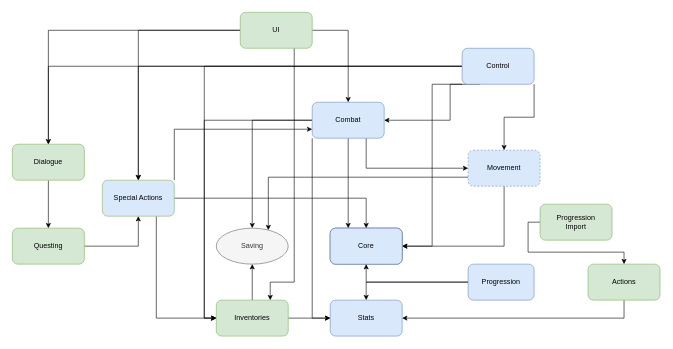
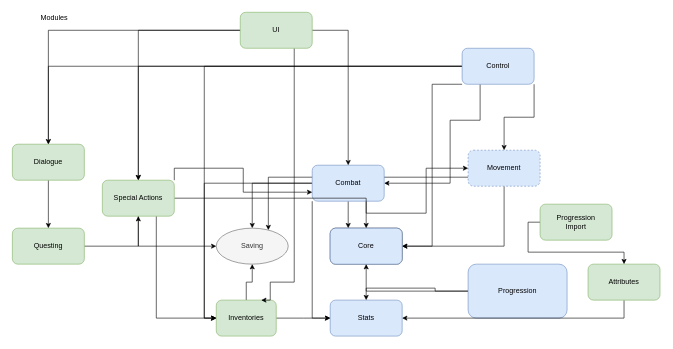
none -> (54, 18)
(348, 120) -> (348, 183)
(138, 198) -> (138, 198)
none -> (210, 246)
(501, 282) -> (518, 291)
(624, 282) -> (624, 282)
(252, 318) -> (246, 318)
